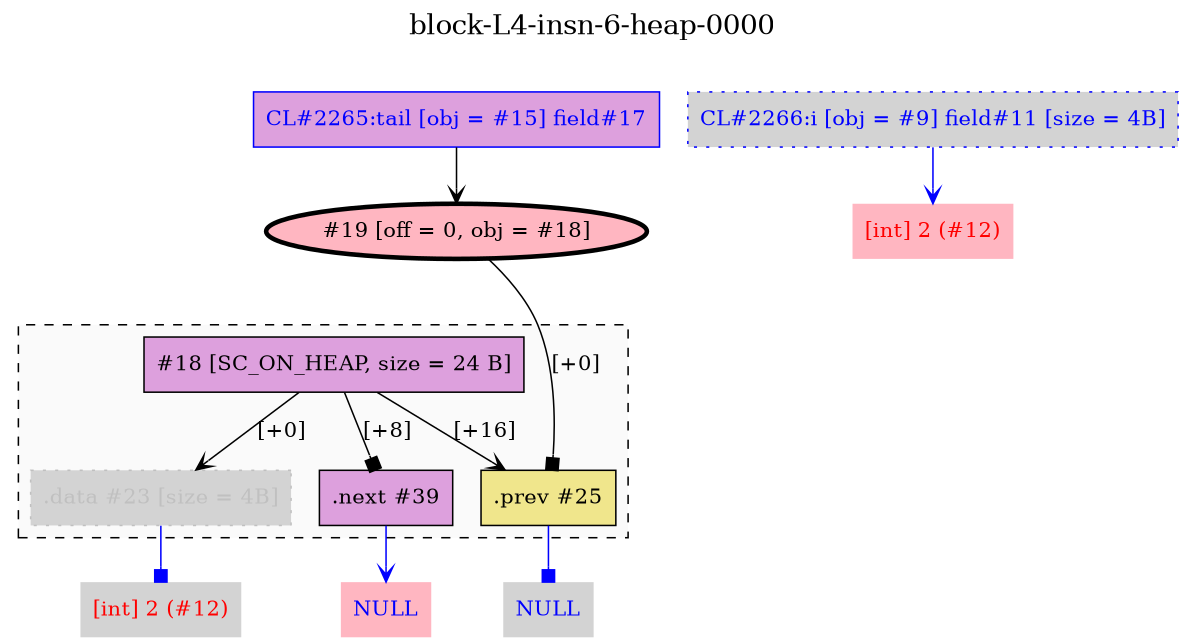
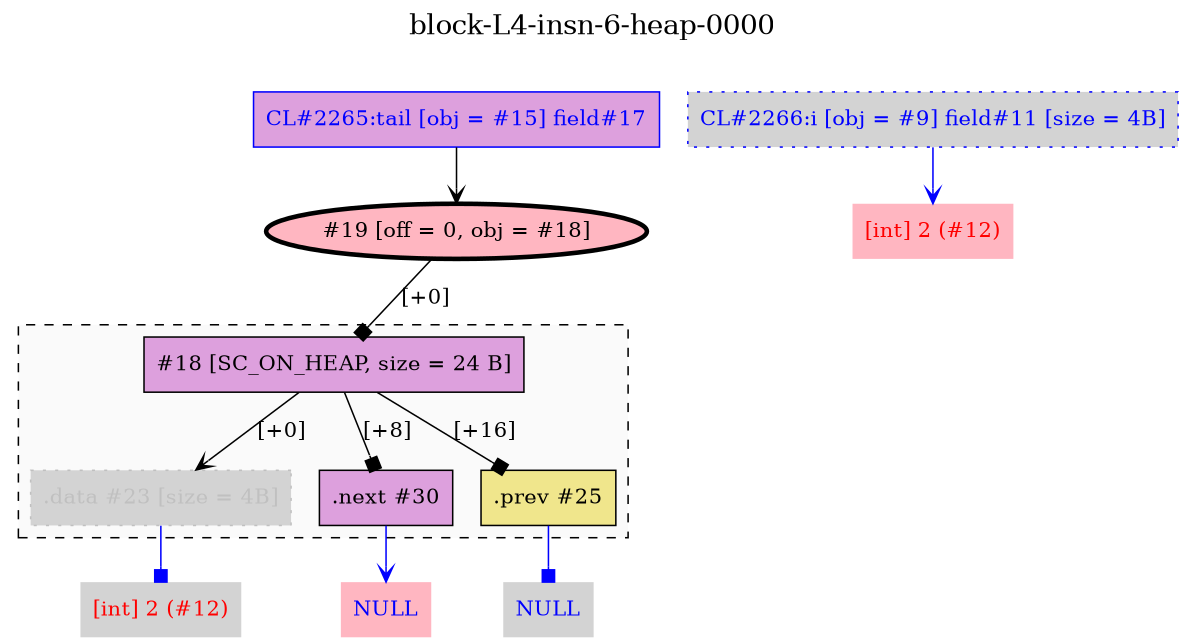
(545, 348) -> (401, 292)
(435, 427) -> (435, 427)
(386, 498) -> (386, 498)
